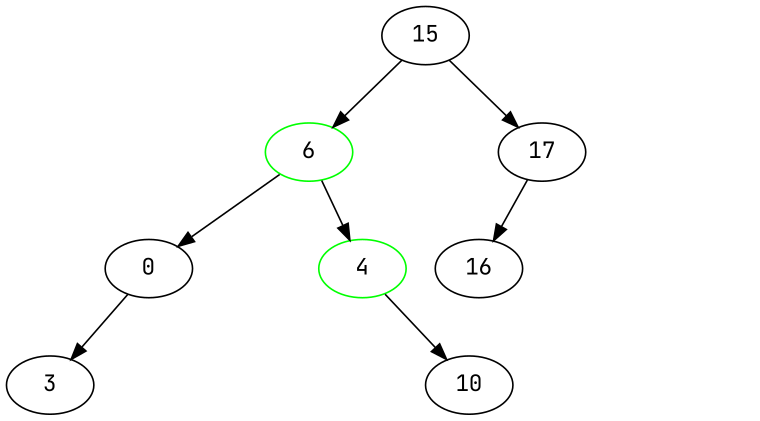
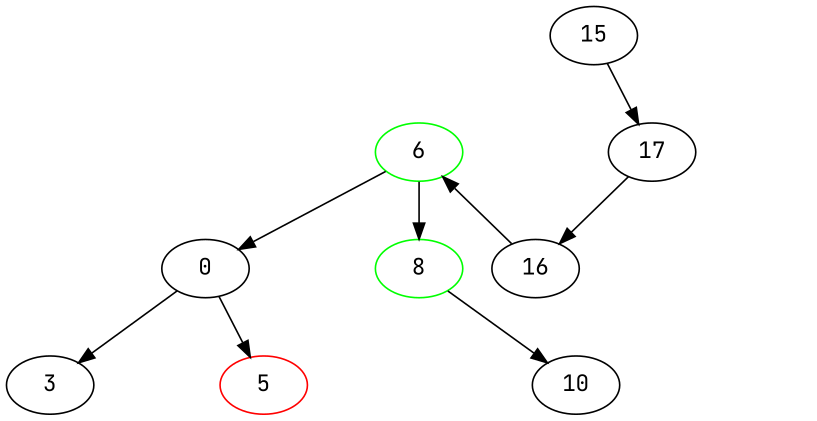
(373, 88) -> (483, 216)
(362, 269) -> (419, 269)
none -> (264, 385)
